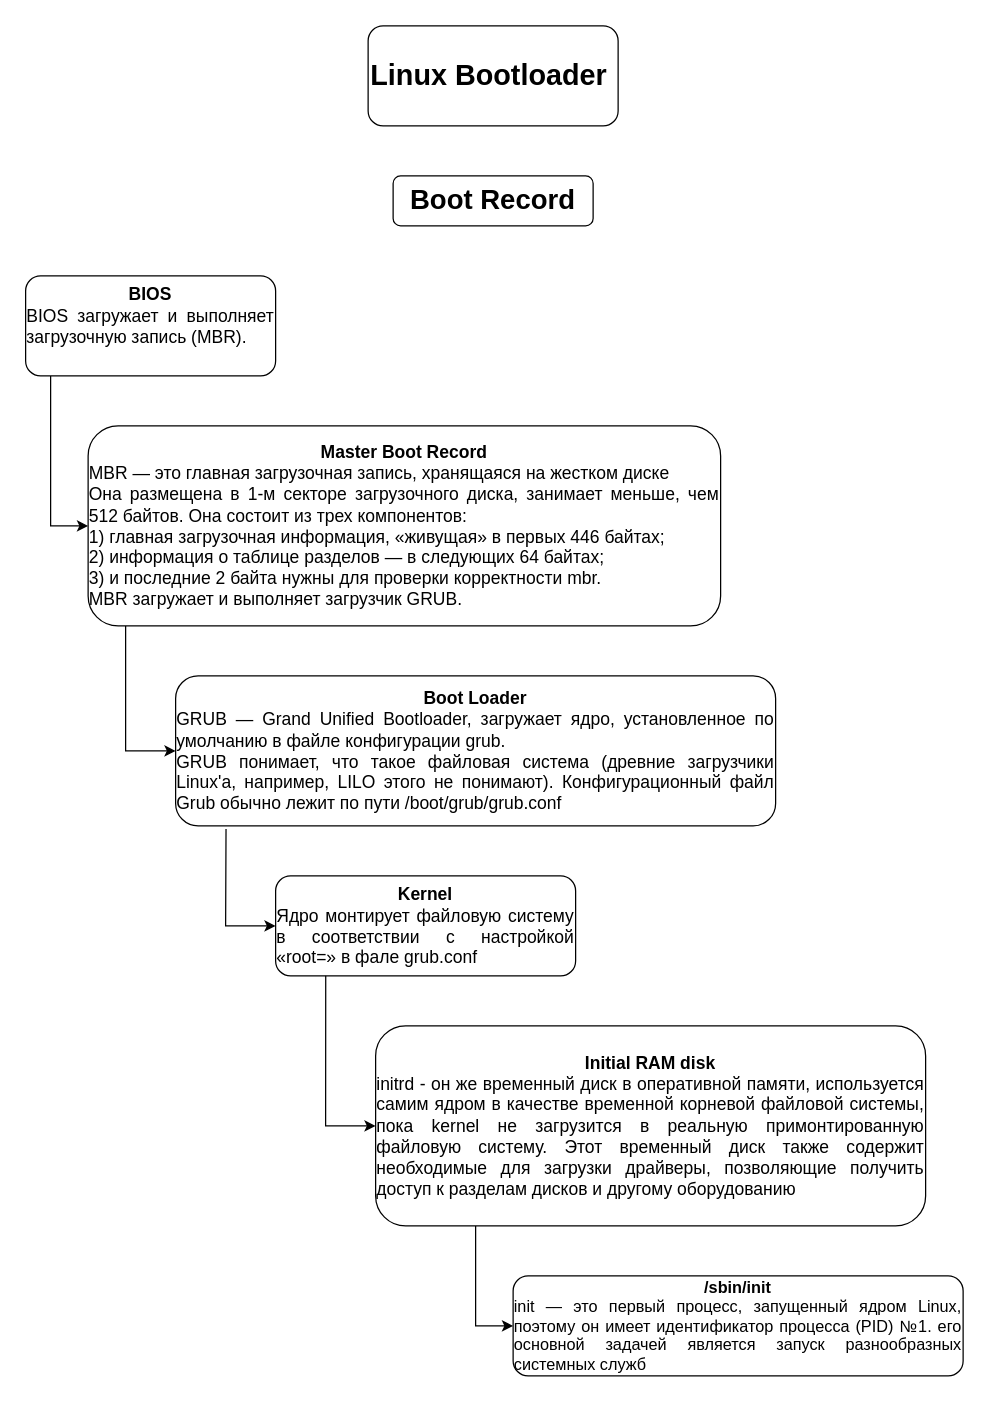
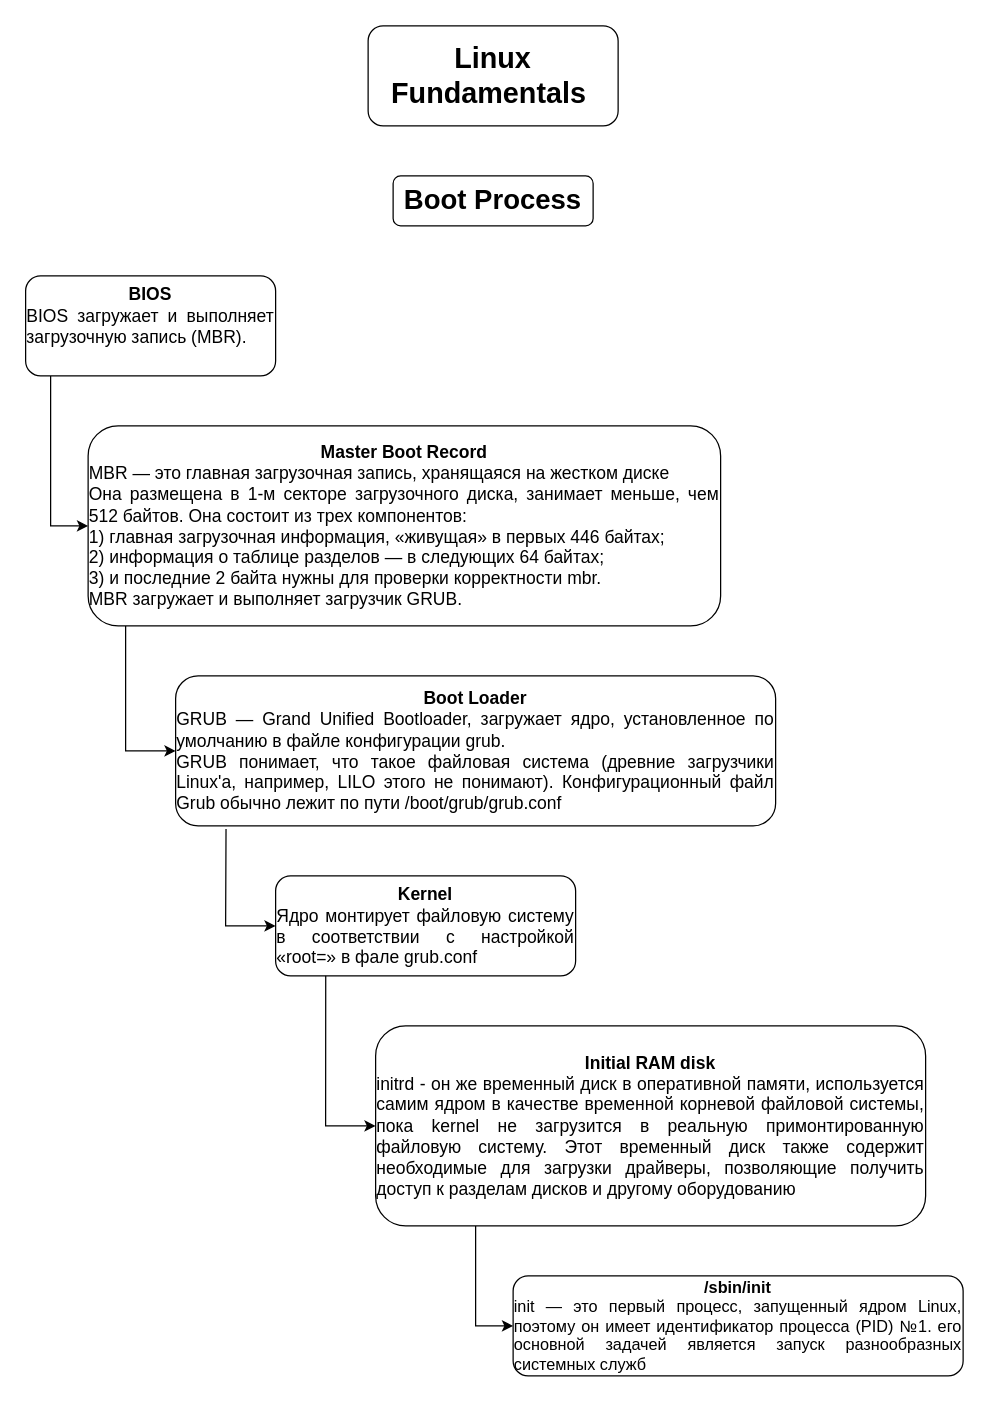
(493, 76) -> (493, 76)
(493, 201) -> (493, 201)
